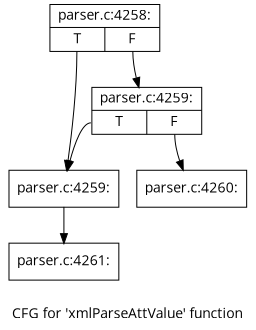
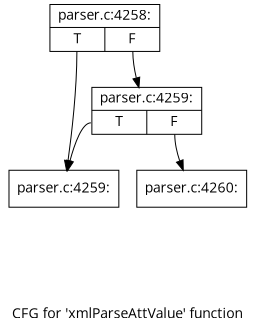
(64, 262) -> none
